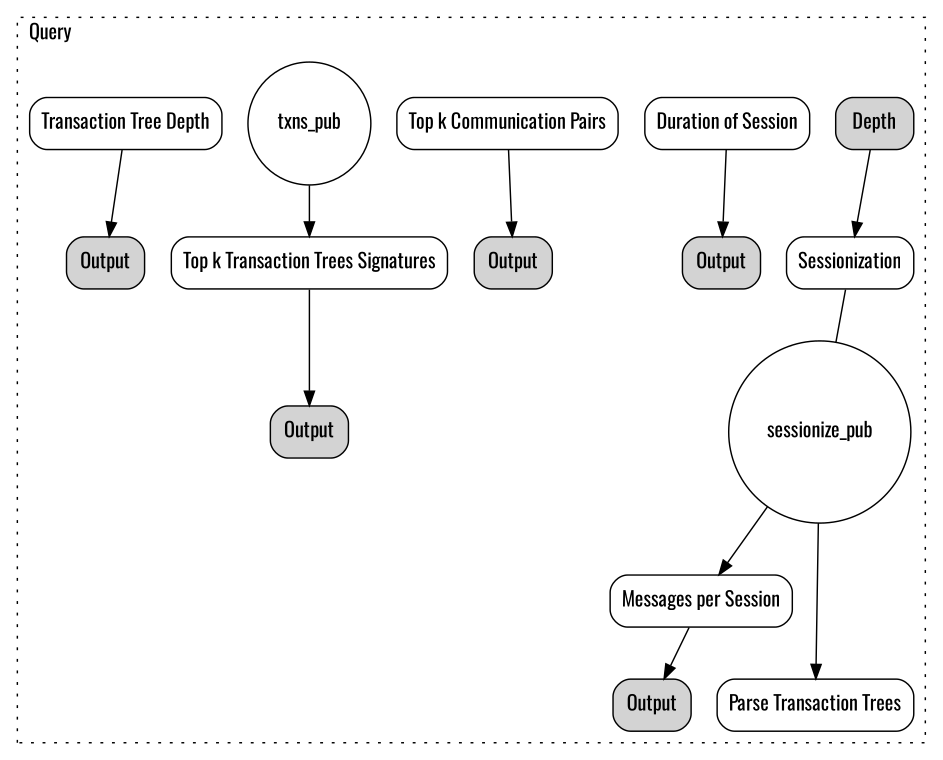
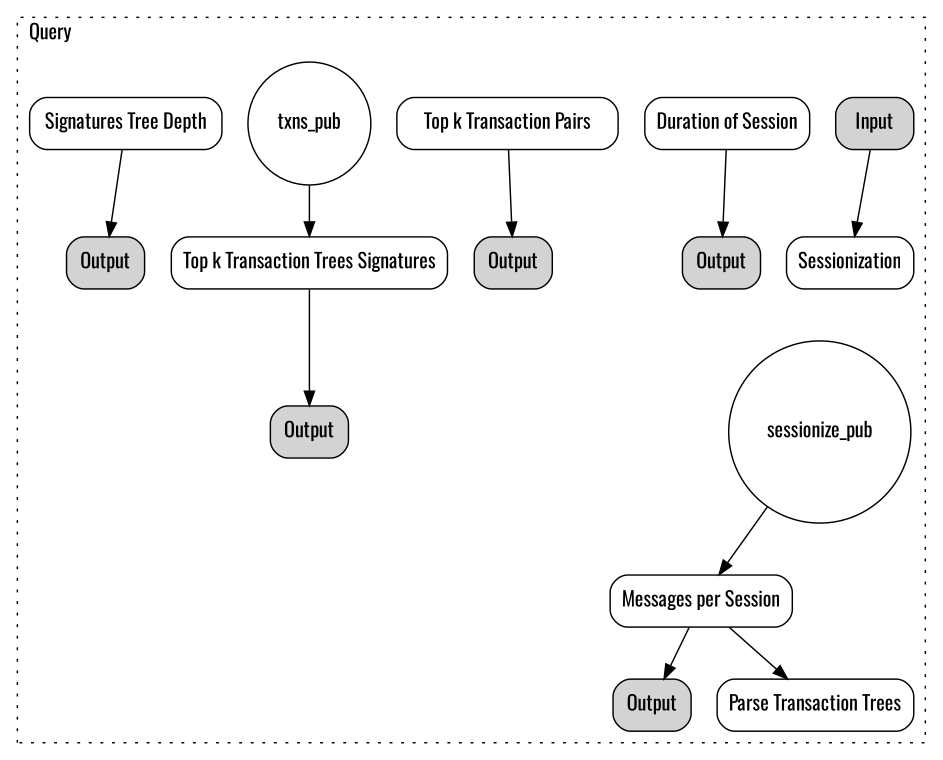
(126, 124) -> (126, 124)
(507, 124) -> (507, 124)
(875, 124) -> (875, 124)
(841, 316) -> none
(817, 594) -> (753, 648)
